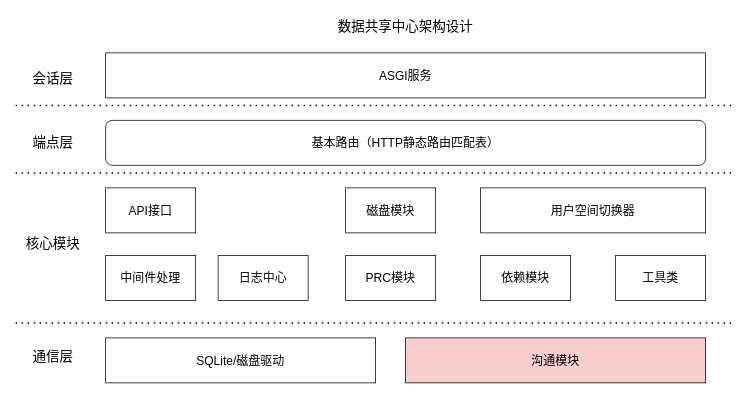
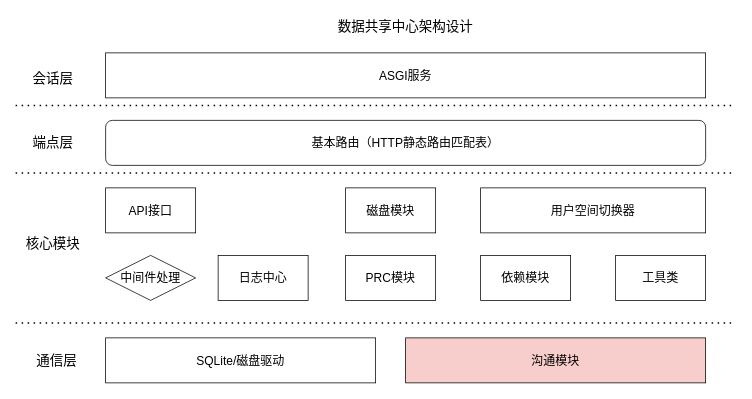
(150, 278) -> (150, 278)
(53, 357) -> (57, 360)
